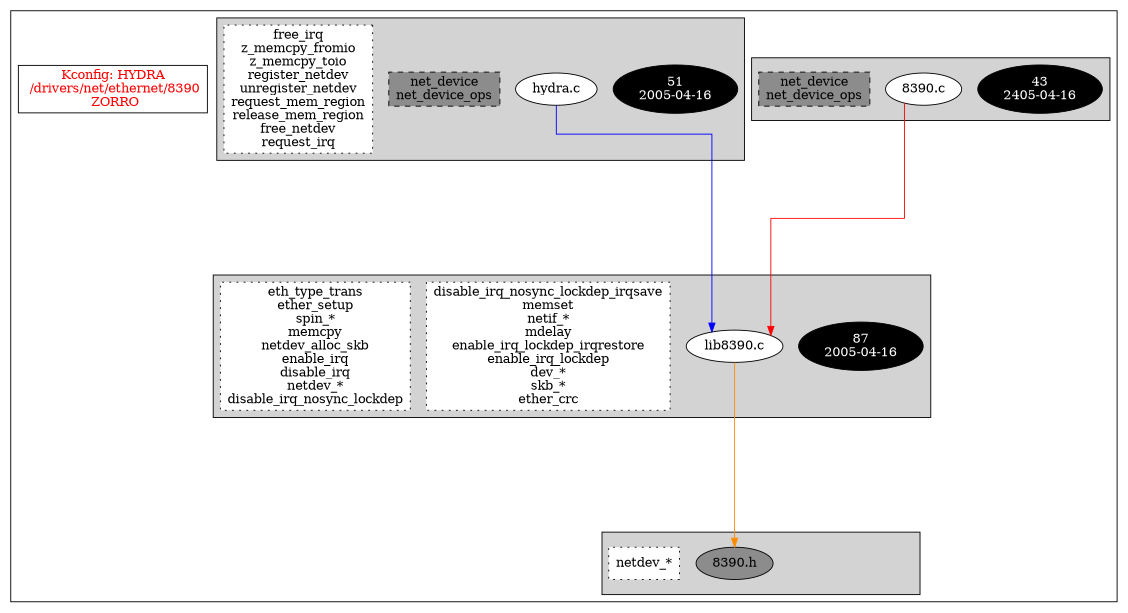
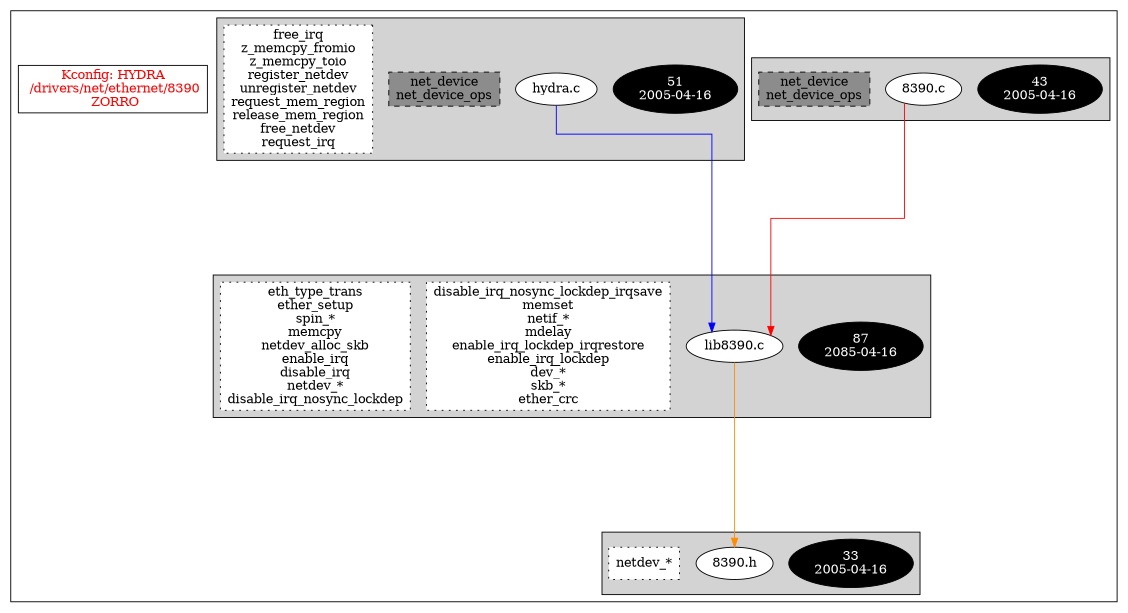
(1040, 89) -> (1040, 89)
(861, 346) -> (861, 346)
(735, 563) -> (735, 563)
none -> (851, 563)
